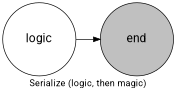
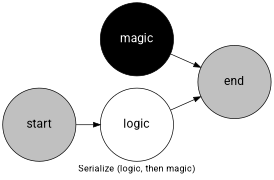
none -> (137, 39)
none -> (39, 125)
